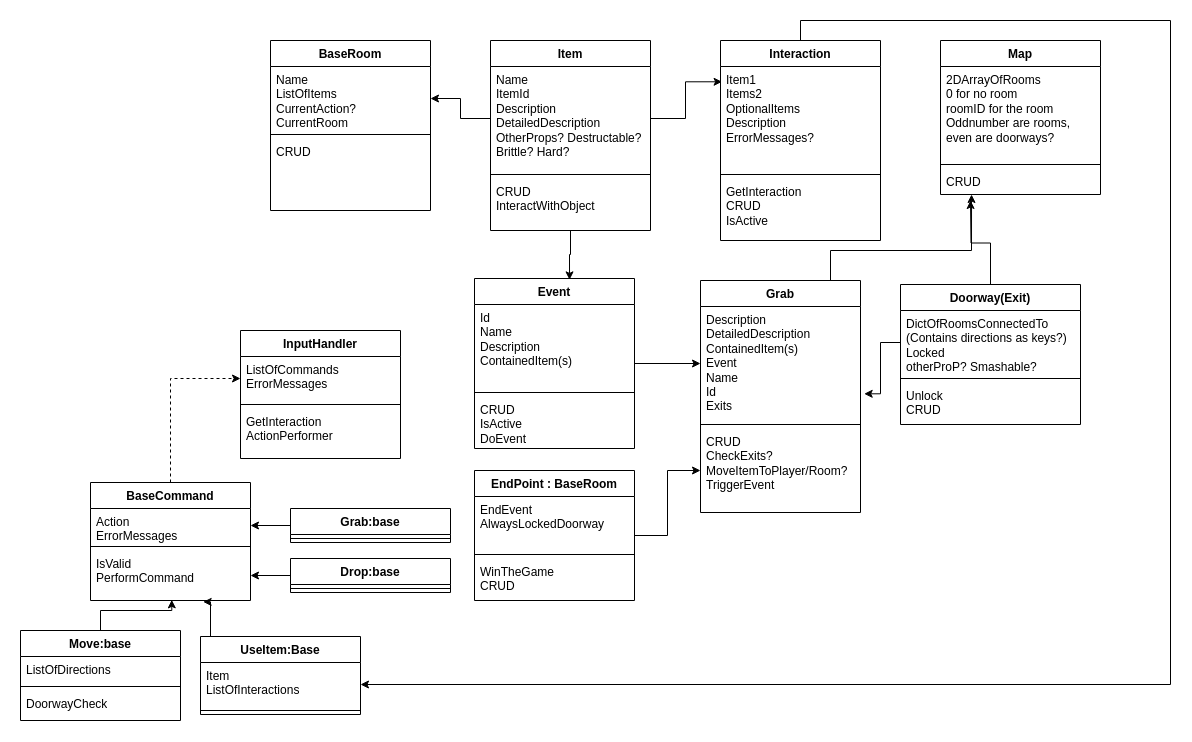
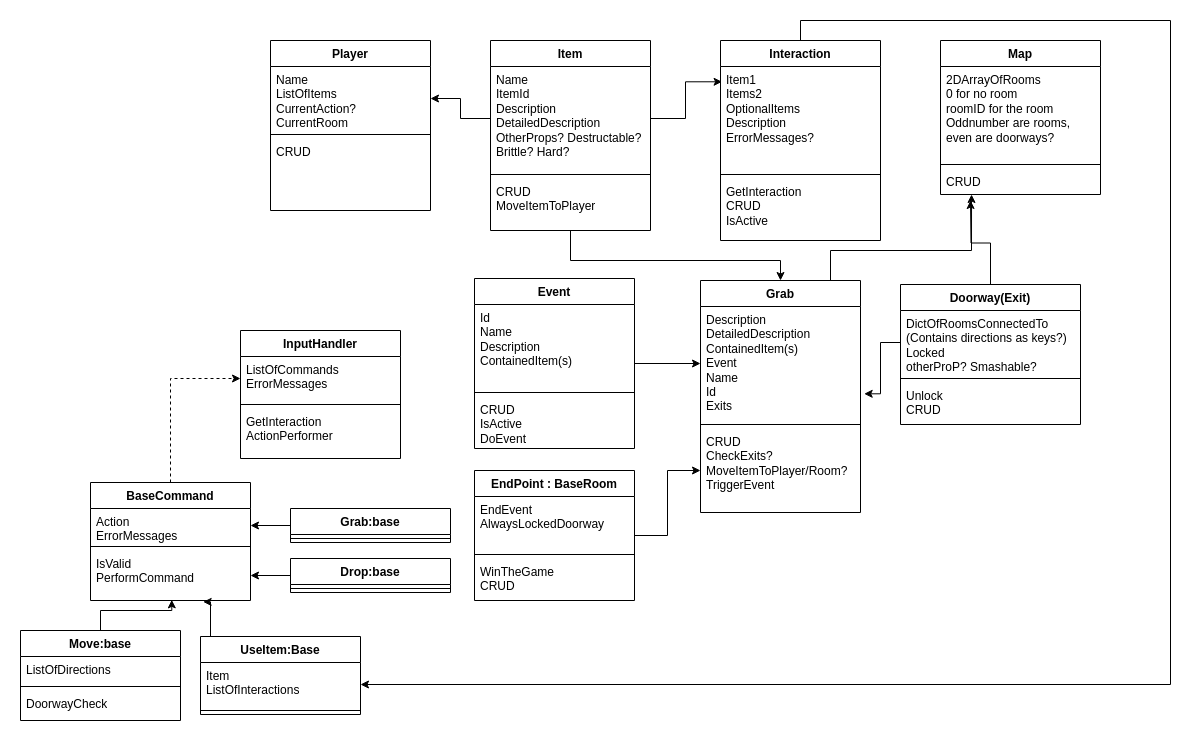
(351, 55) -> (351, 55)
(555, 200) -> (549, 200)
none -> (683, 261)
(570, 267) -> none
